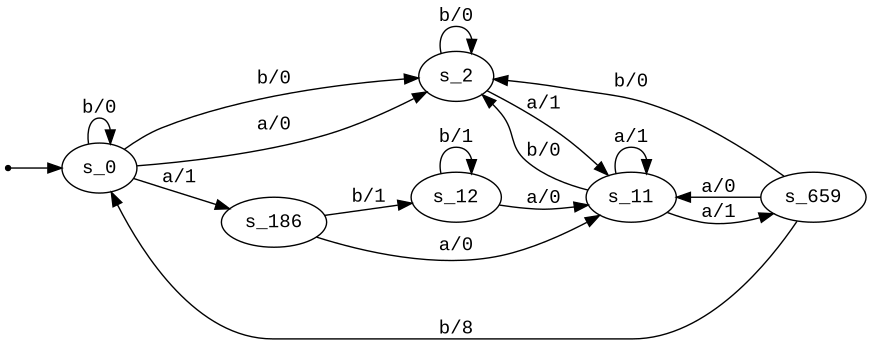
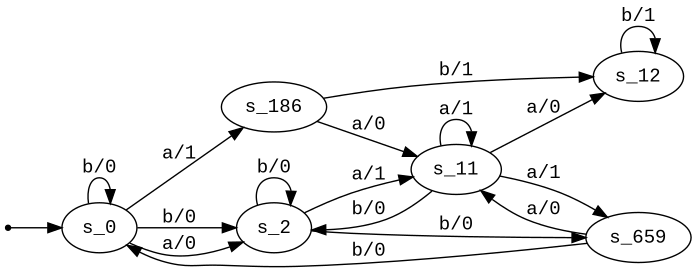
(654, 106) -> (442, 236)
(537, 209) -> (541, 126)
(456, 328) -> (369, 251)
